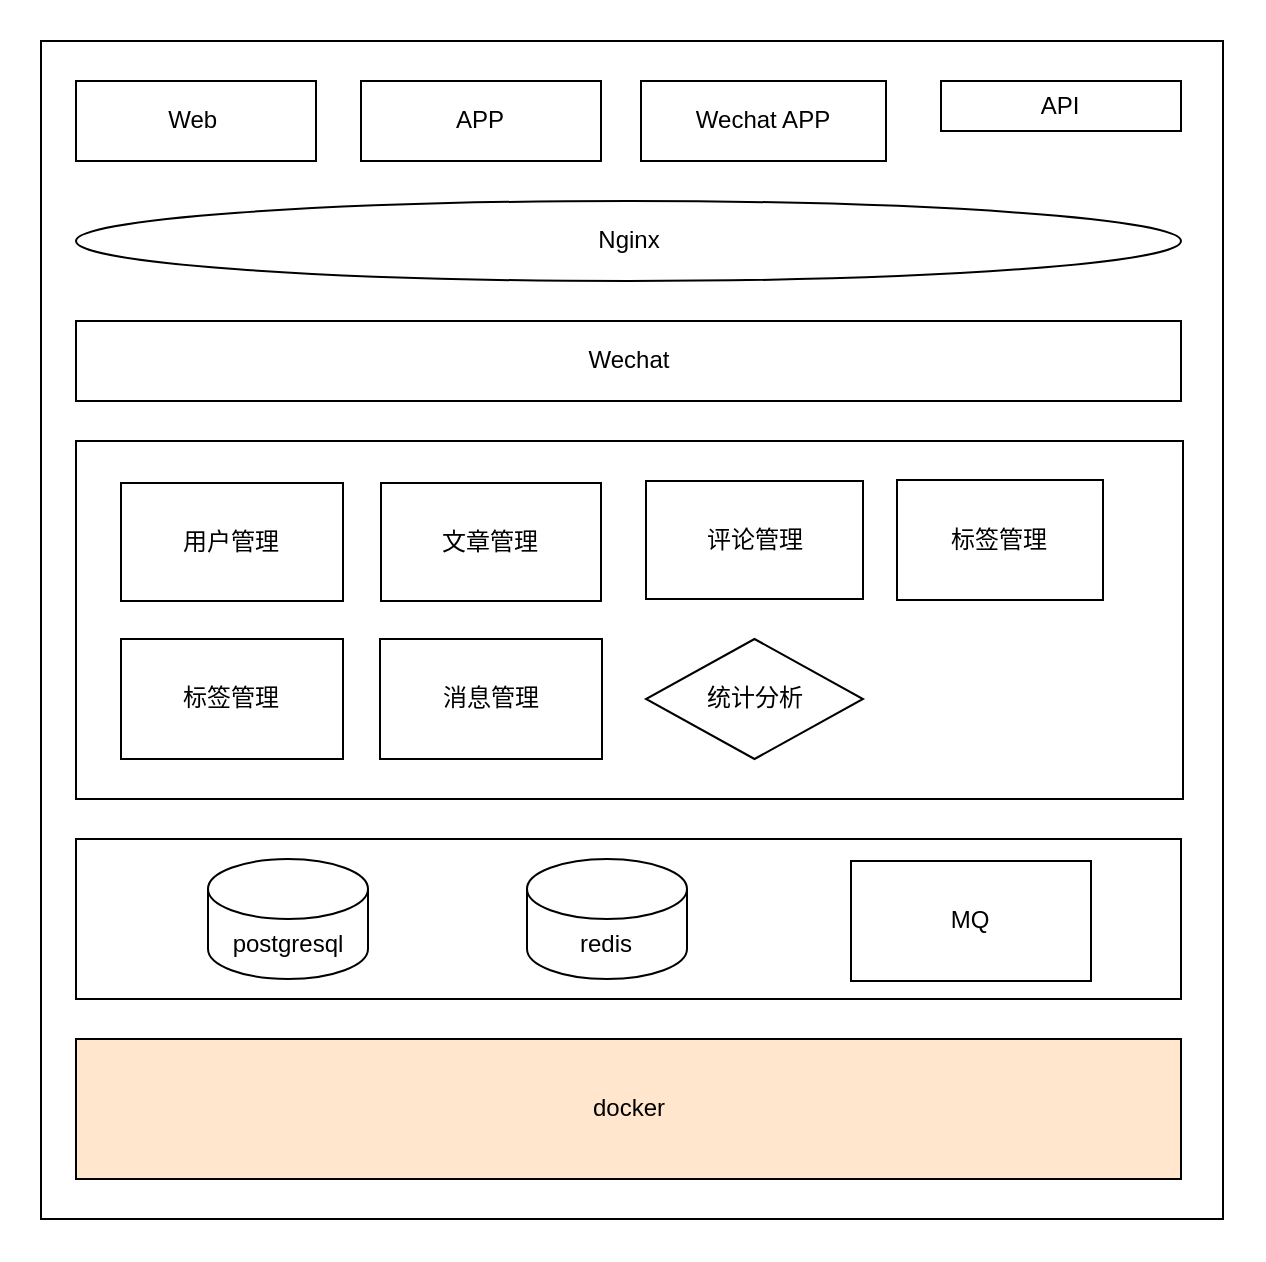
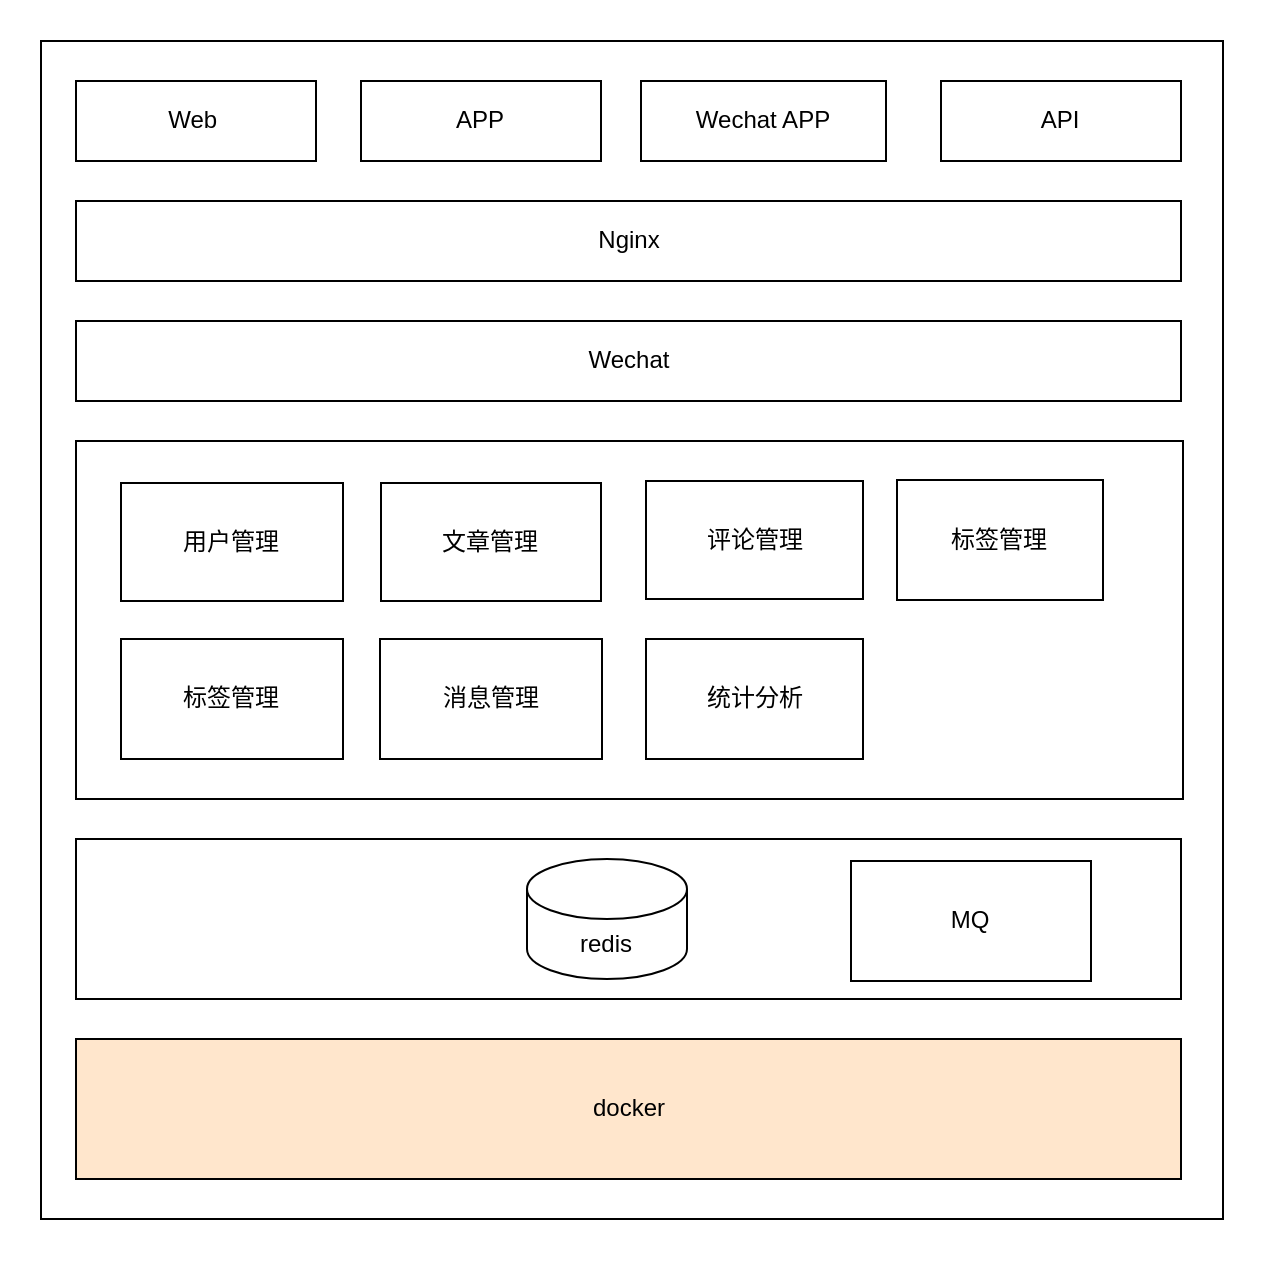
(1061, 106) -> (1061, 121)
(629, 241) -> (629, 241)
(755, 699) -> (755, 699)
(288, 919) -> none
